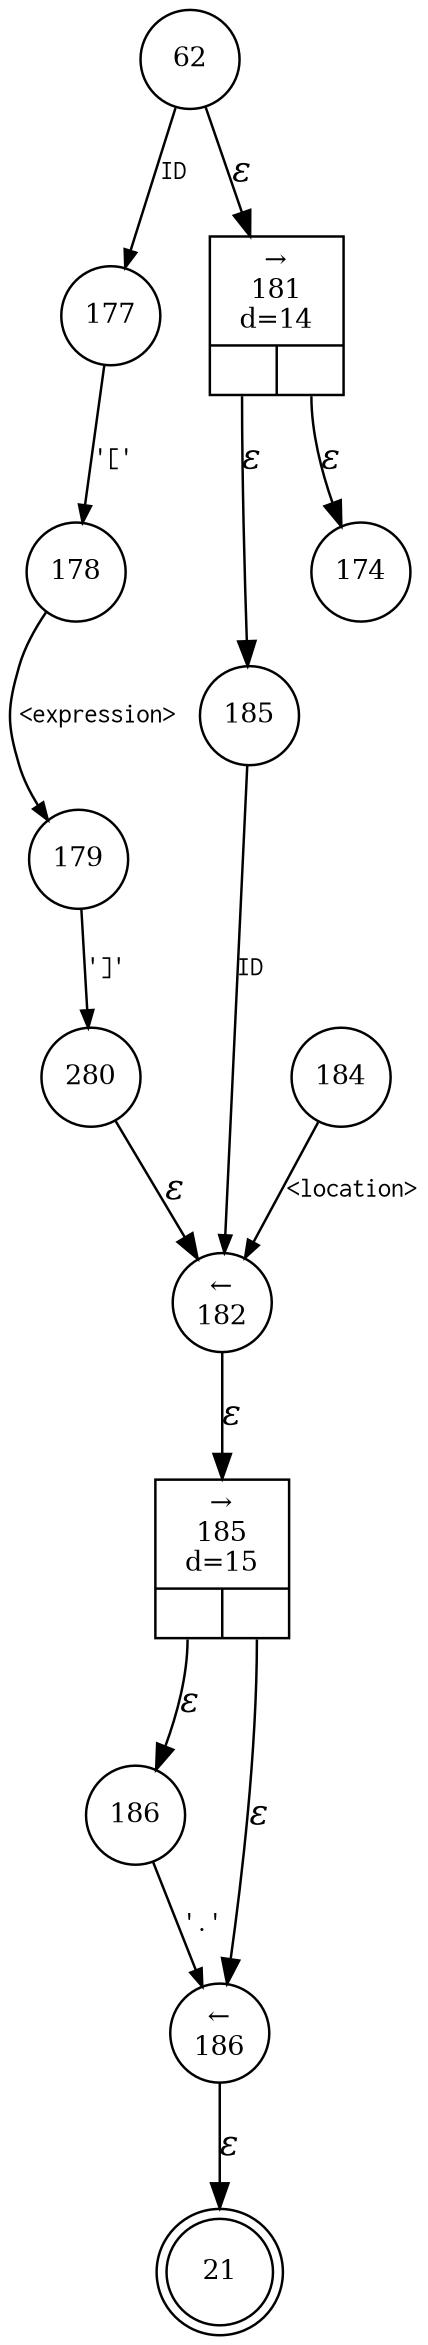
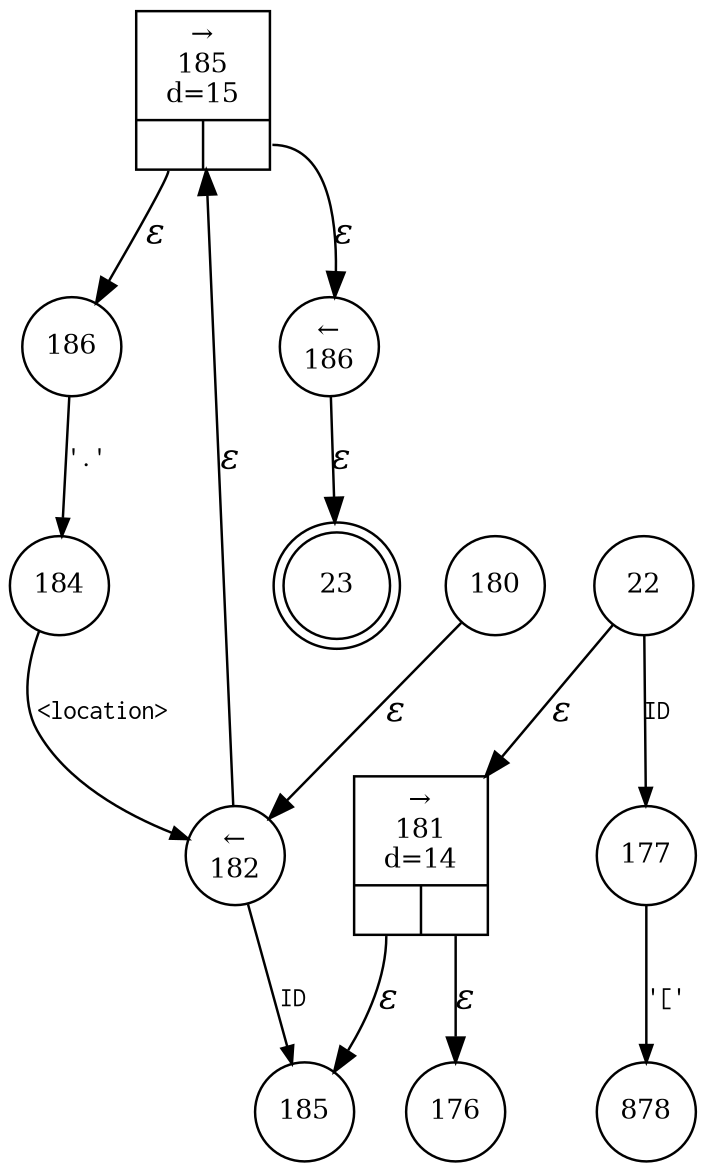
(190, 59) -> (644, 586)
(76, 572) -> (646, 1112)
(361, 572) -> (456, 1112)
(79, 859) -> none
(236, 1000) -> (268, 975)
(91, 1077) -> (495, 586)
(174, 1916) -> (66, 457)
(220, 2272) -> (337, 586)
